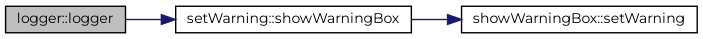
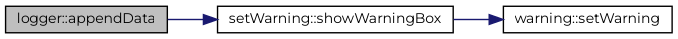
(66, 20) -> (86, 20)
(579, 20) -> (588, 20)
